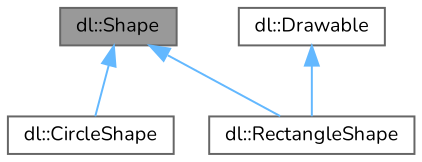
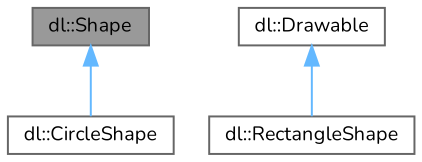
(224, 86) -> none
